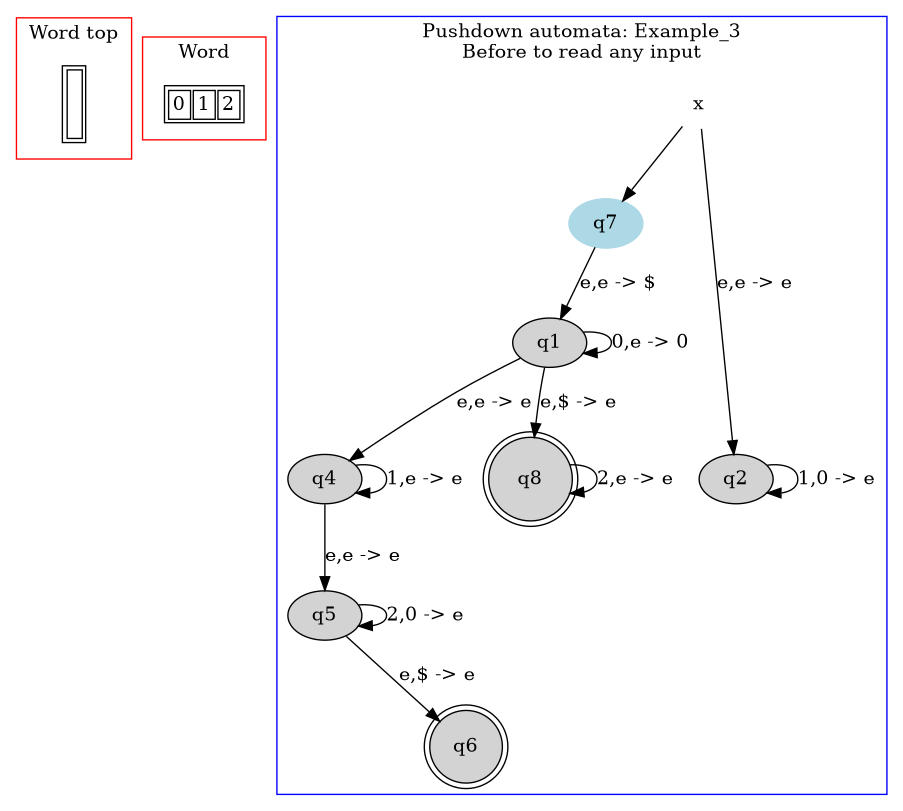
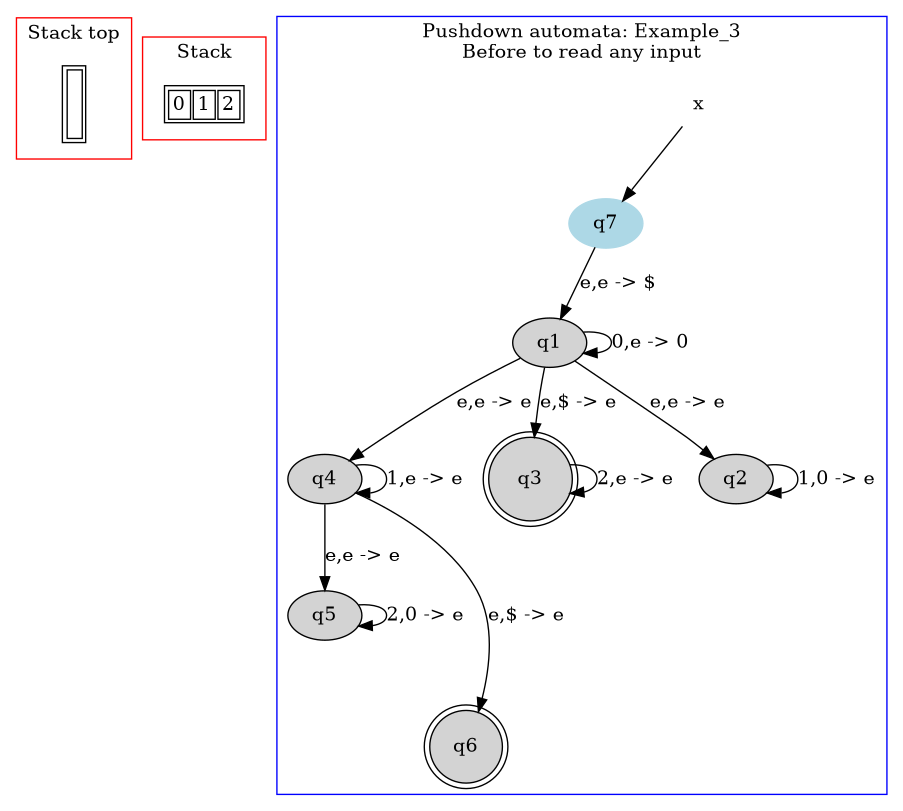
(74, 34) -> (74, 34)
(204, 53) -> (204, 53)
(717, 285) -> (640, 405)
(531, 479) -> (531, 479)
(388, 674) -> (464, 571)
